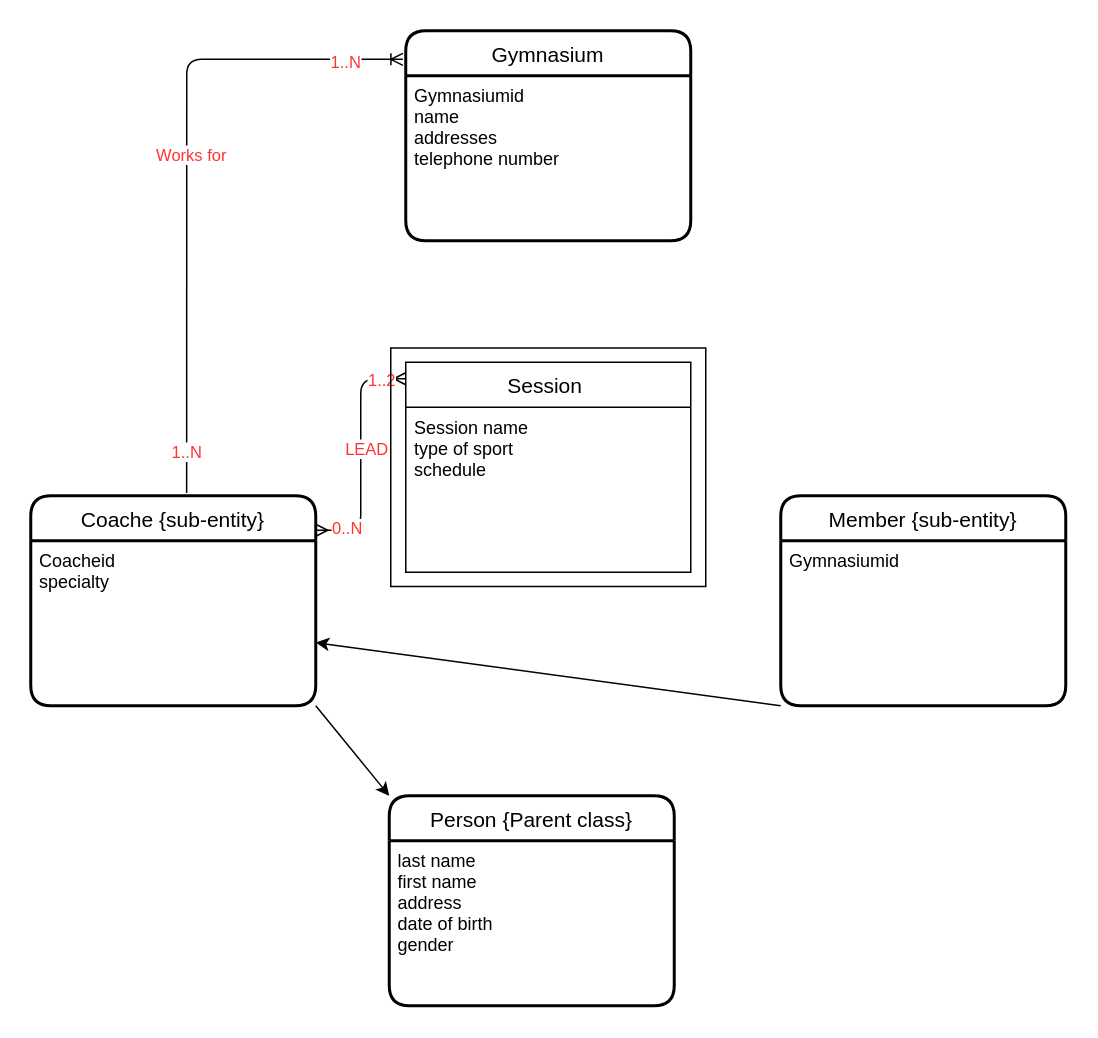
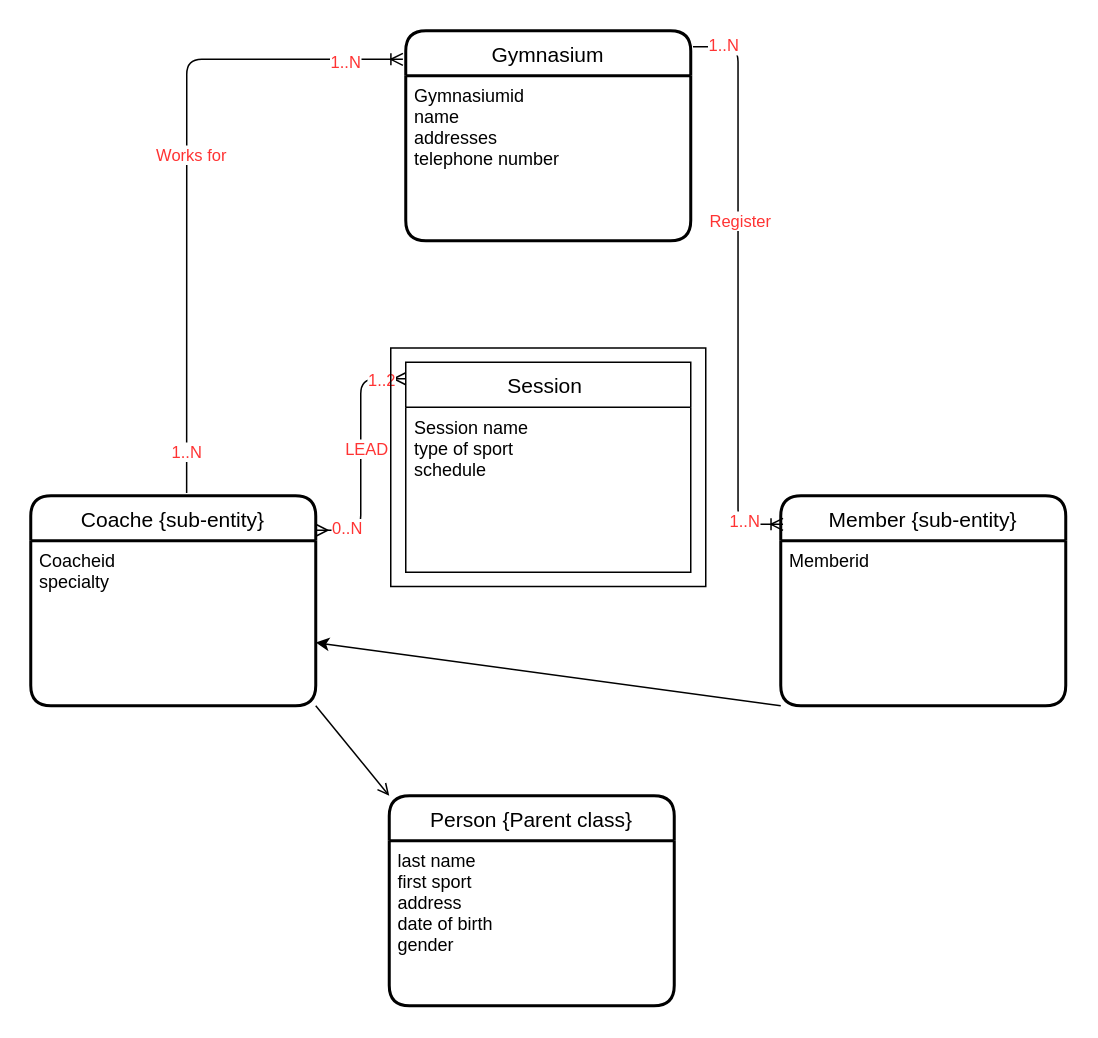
none -> (738, 261)
(840, 561) -> (827, 561)
(382, 787) -> (383, 788)
(438, 861) -> (438, 861)
